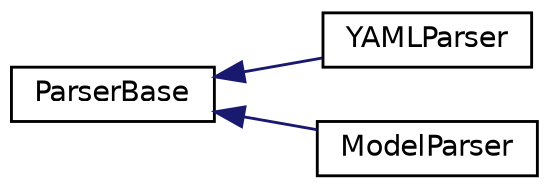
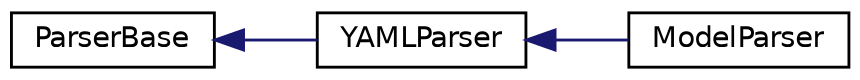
(280, 123) -> (592, 40)
